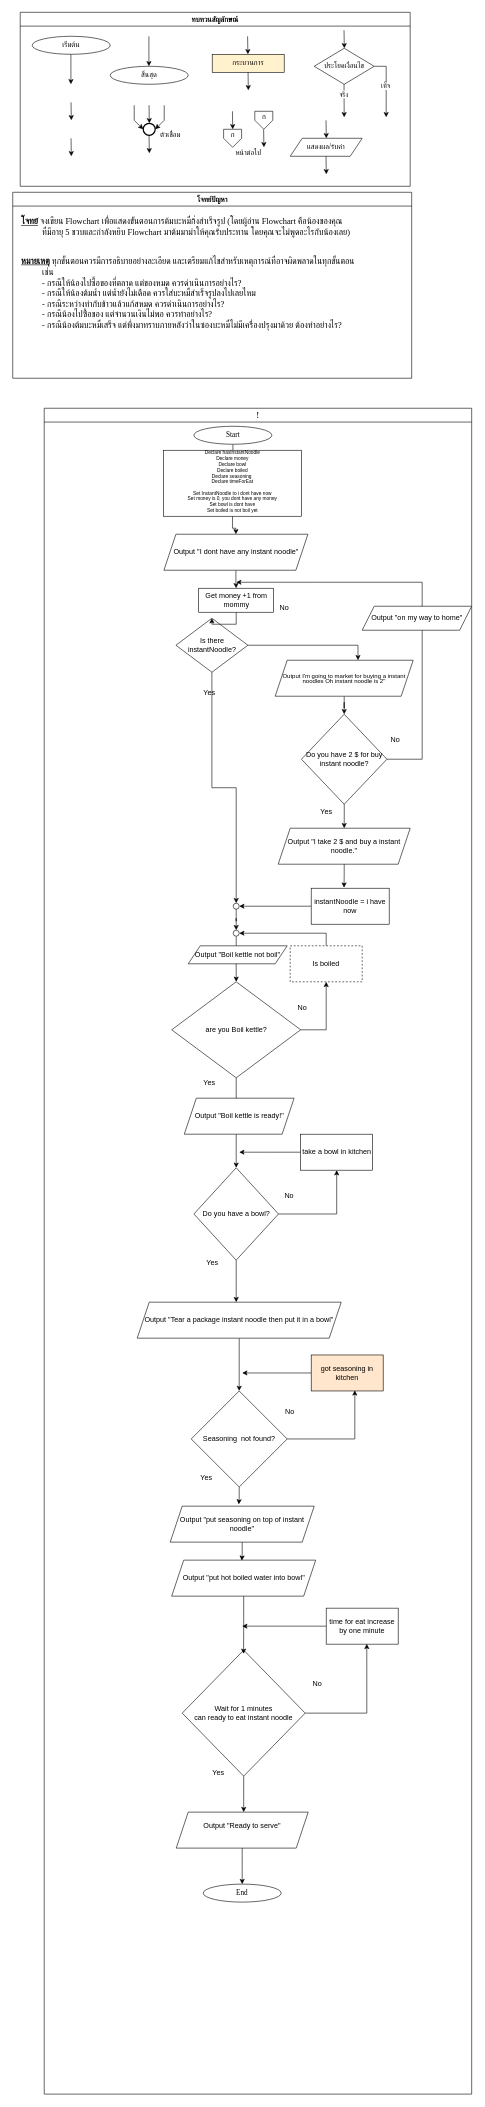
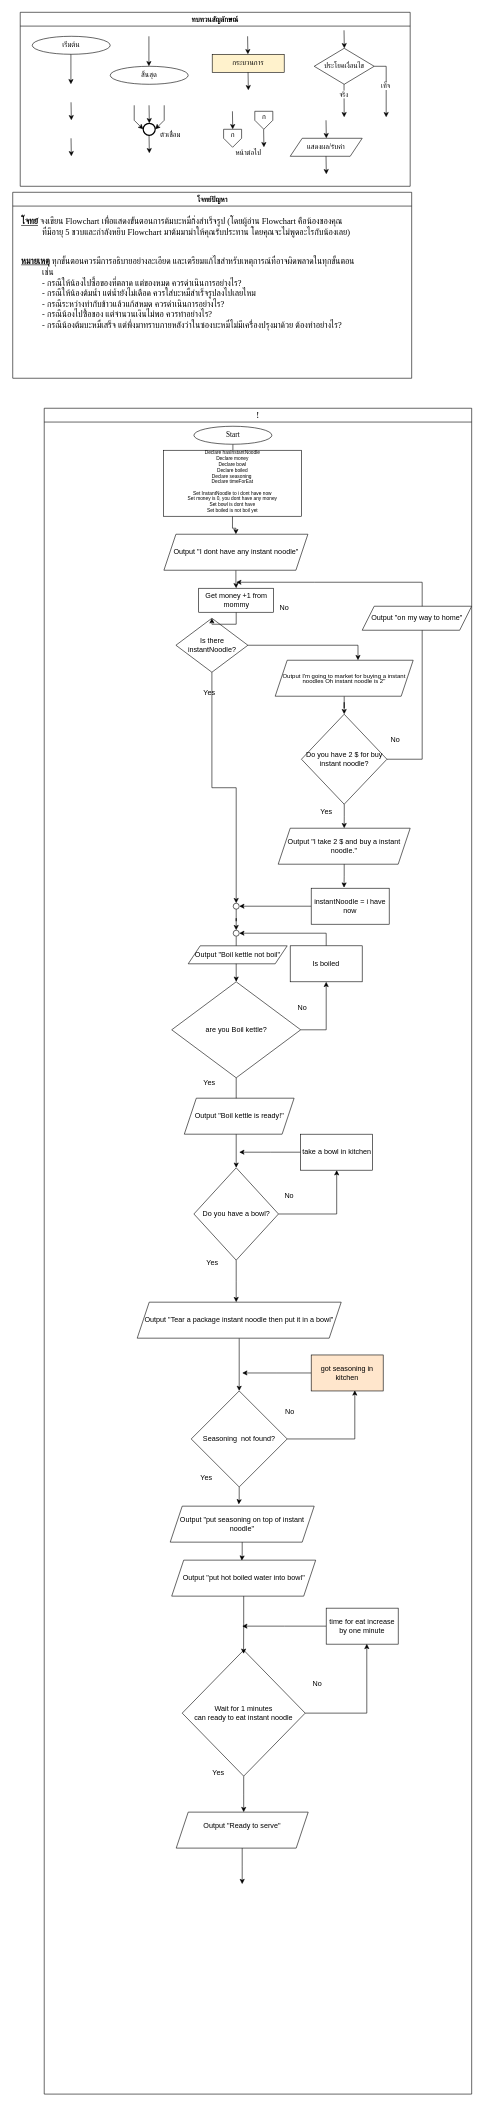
(326, 964) -> (326, 964)
(242, 1893) -> none
